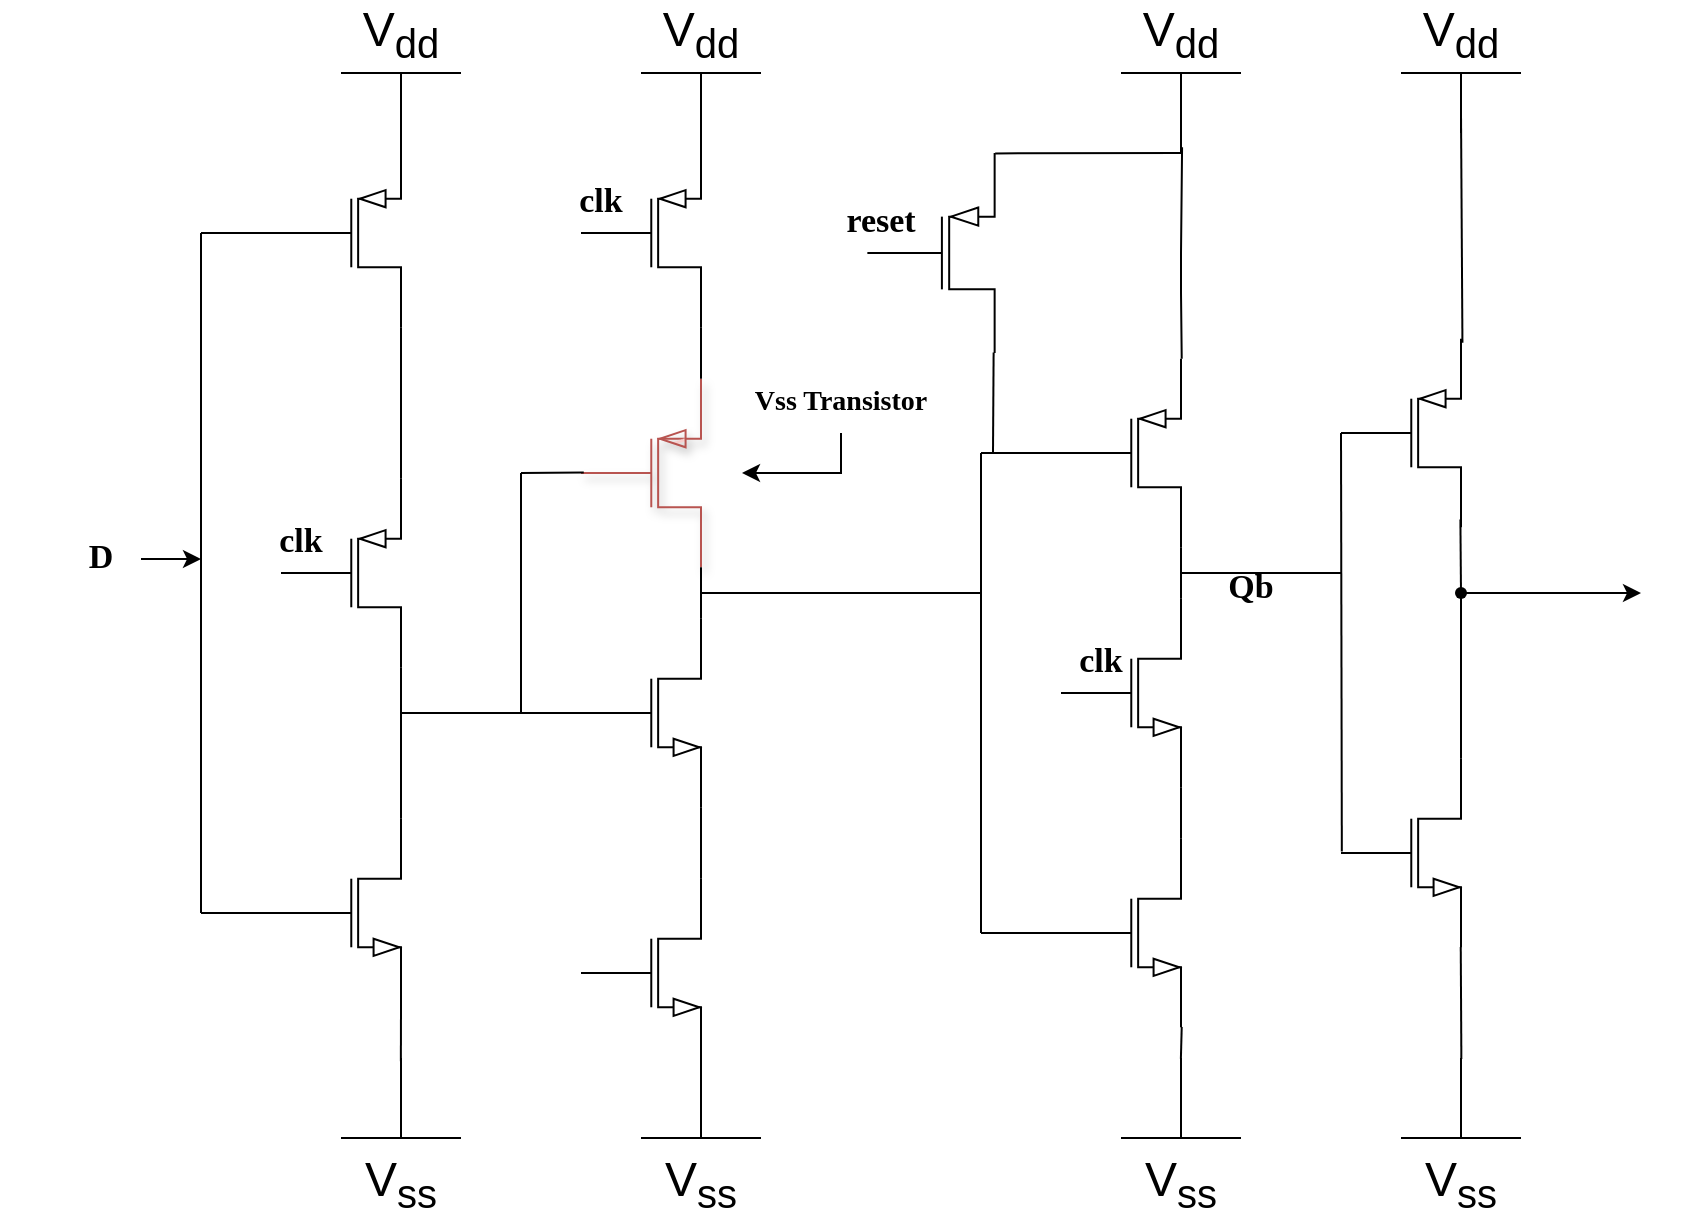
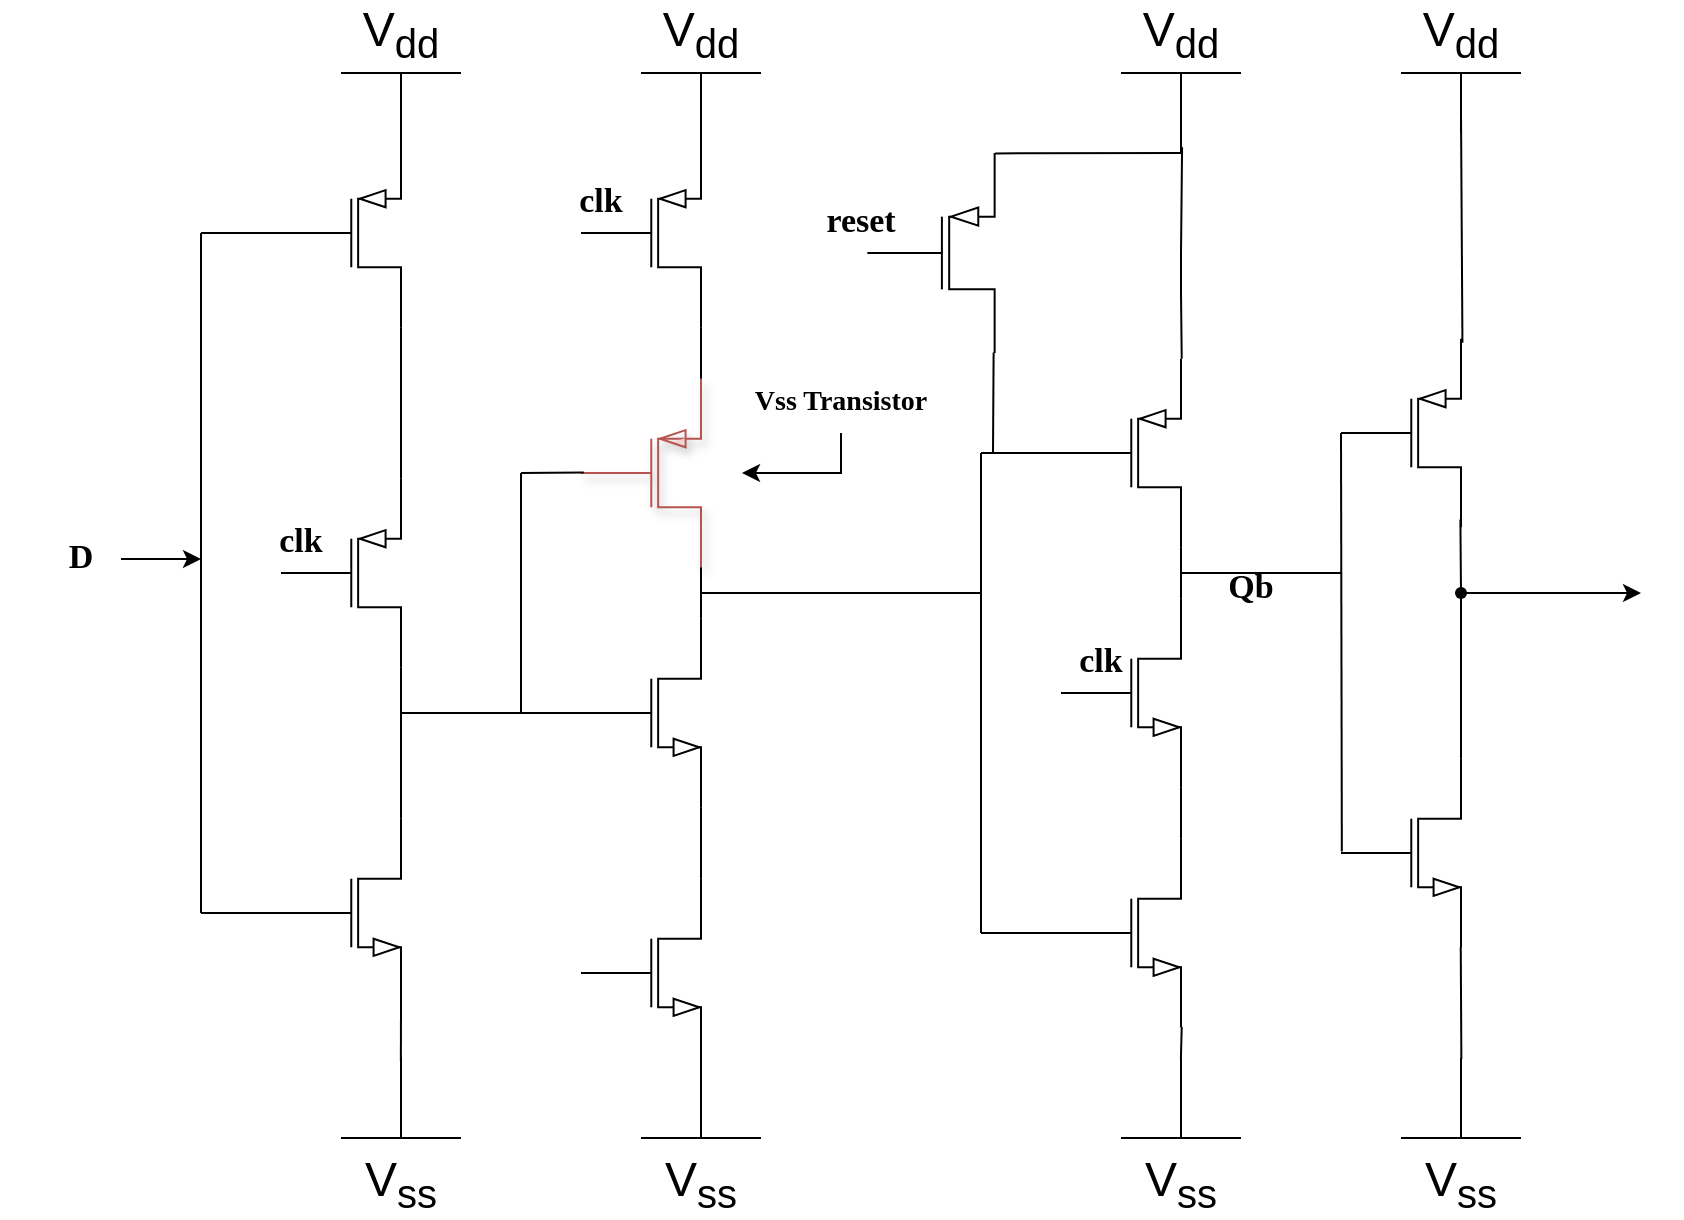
(881, 223) -> (861, 223)
(101, 559) -> (81, 559)
